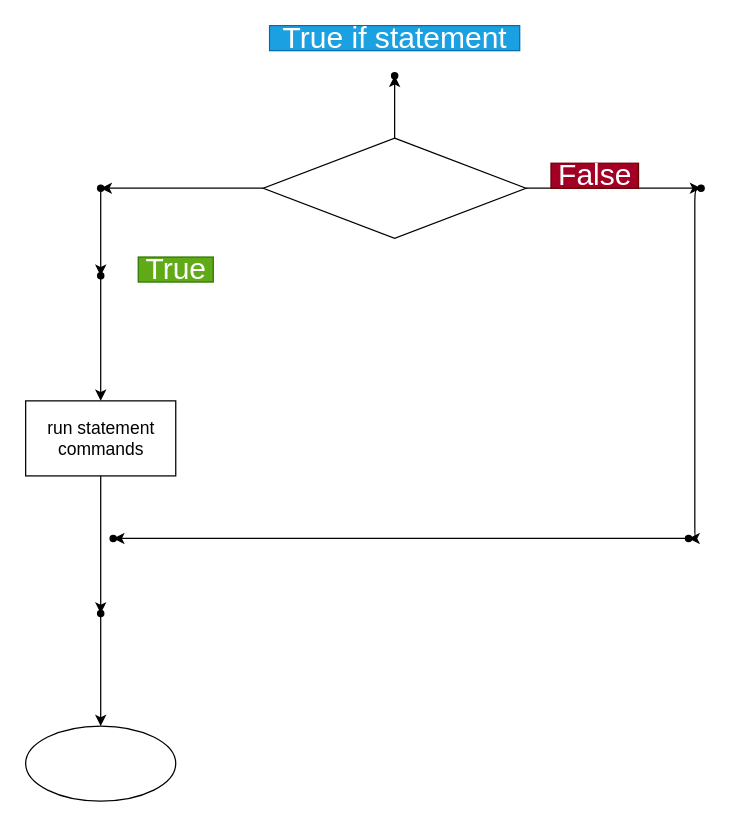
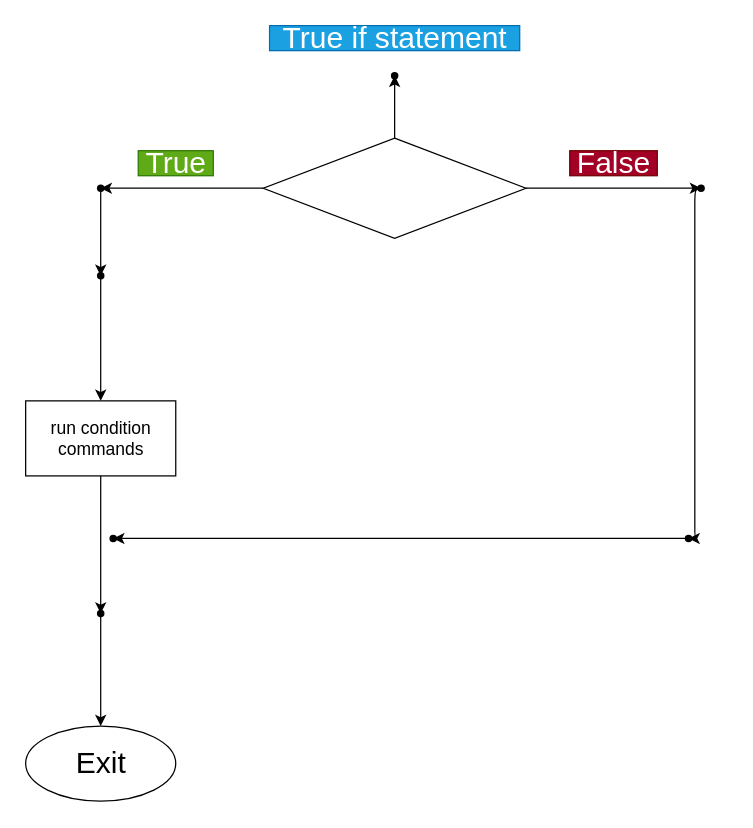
(594, 176) -> (613, 163)
(176, 269) -> (176, 163)
(101, 438) -> (101, 438)
none -> (101, 763)
